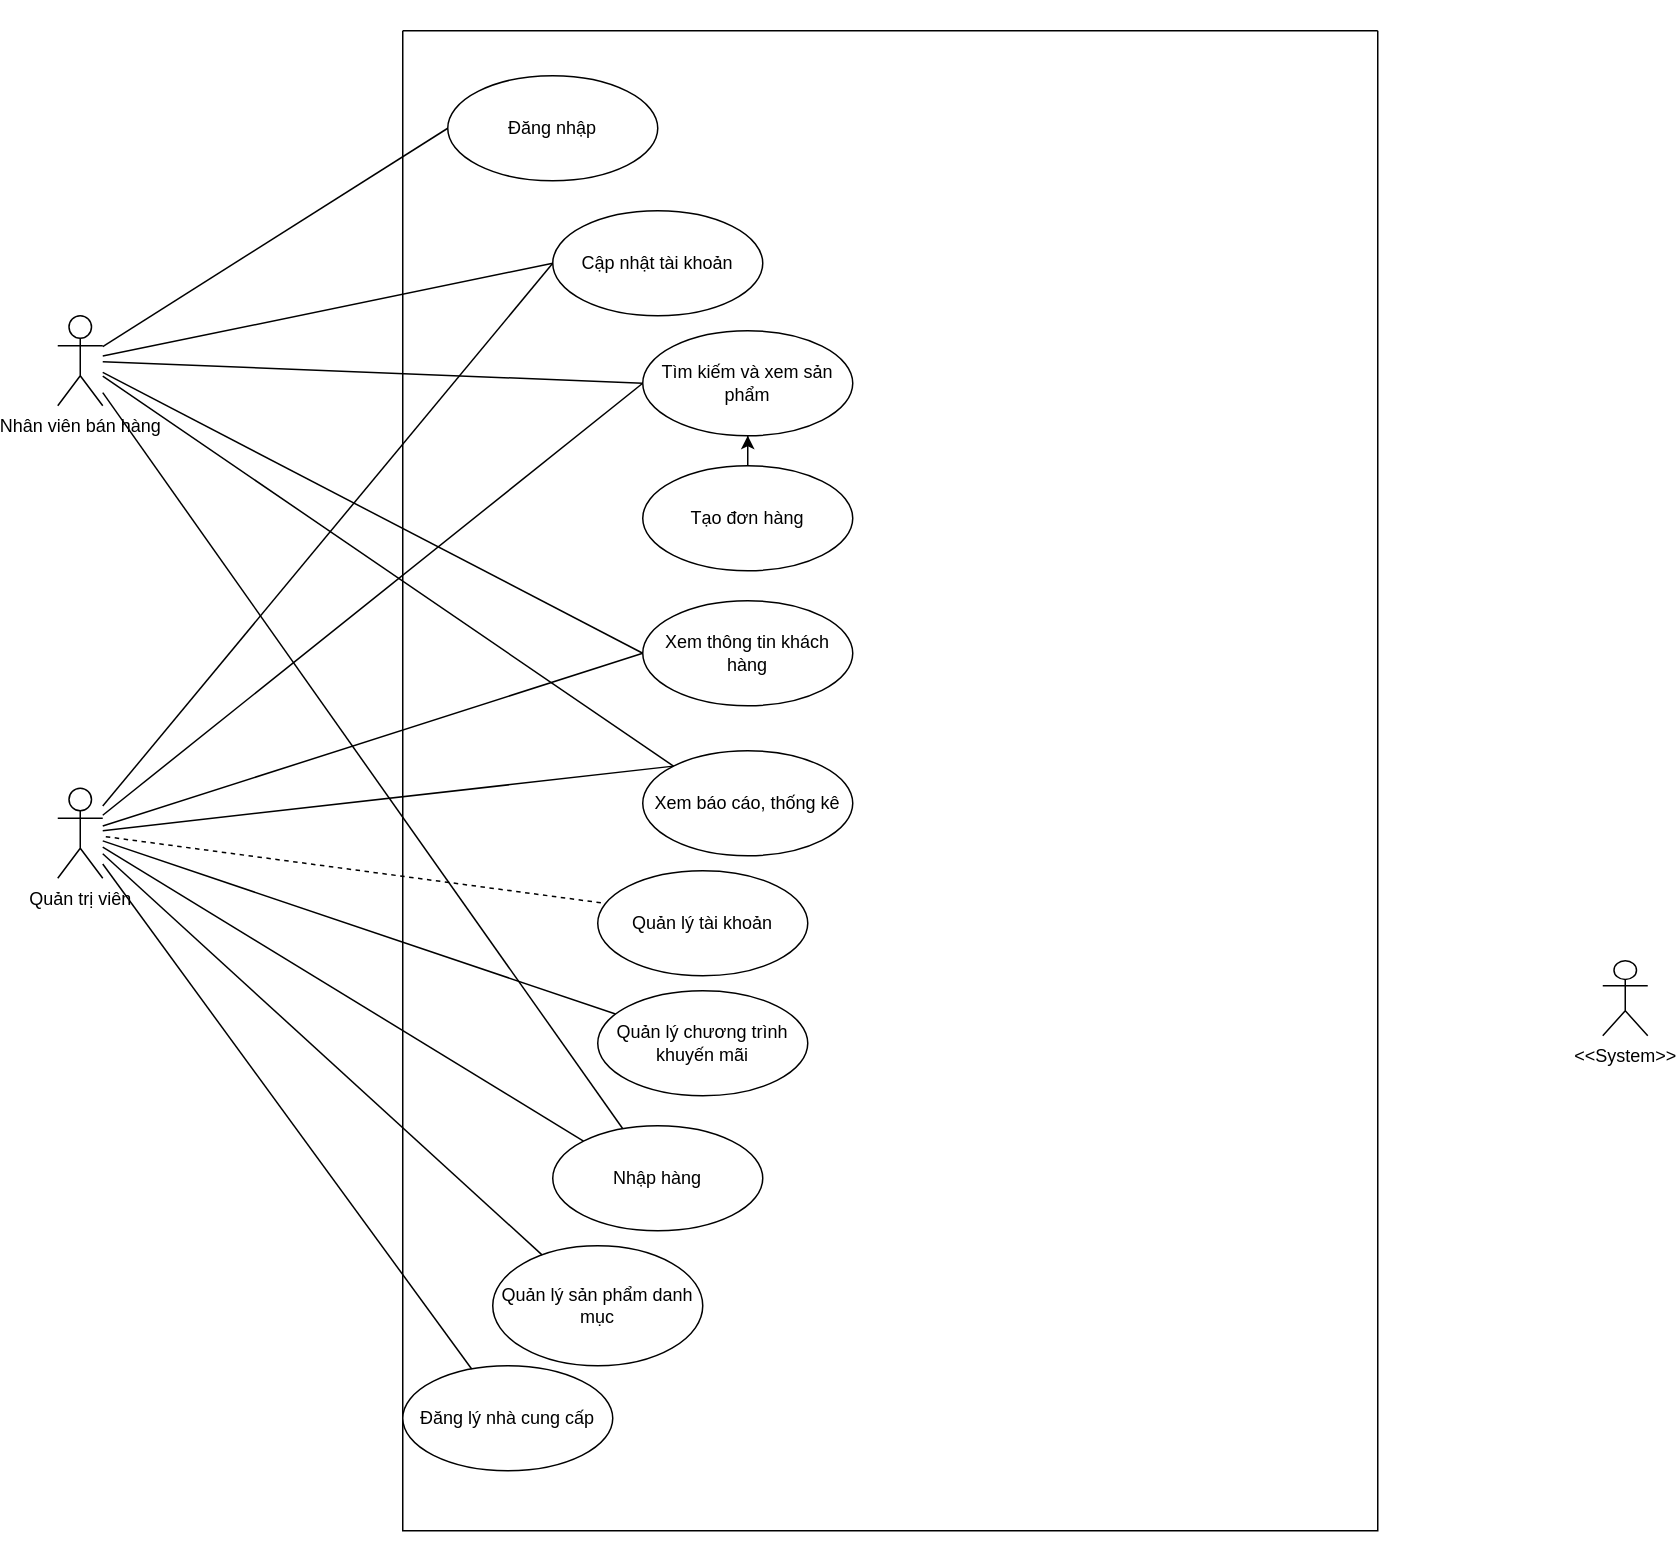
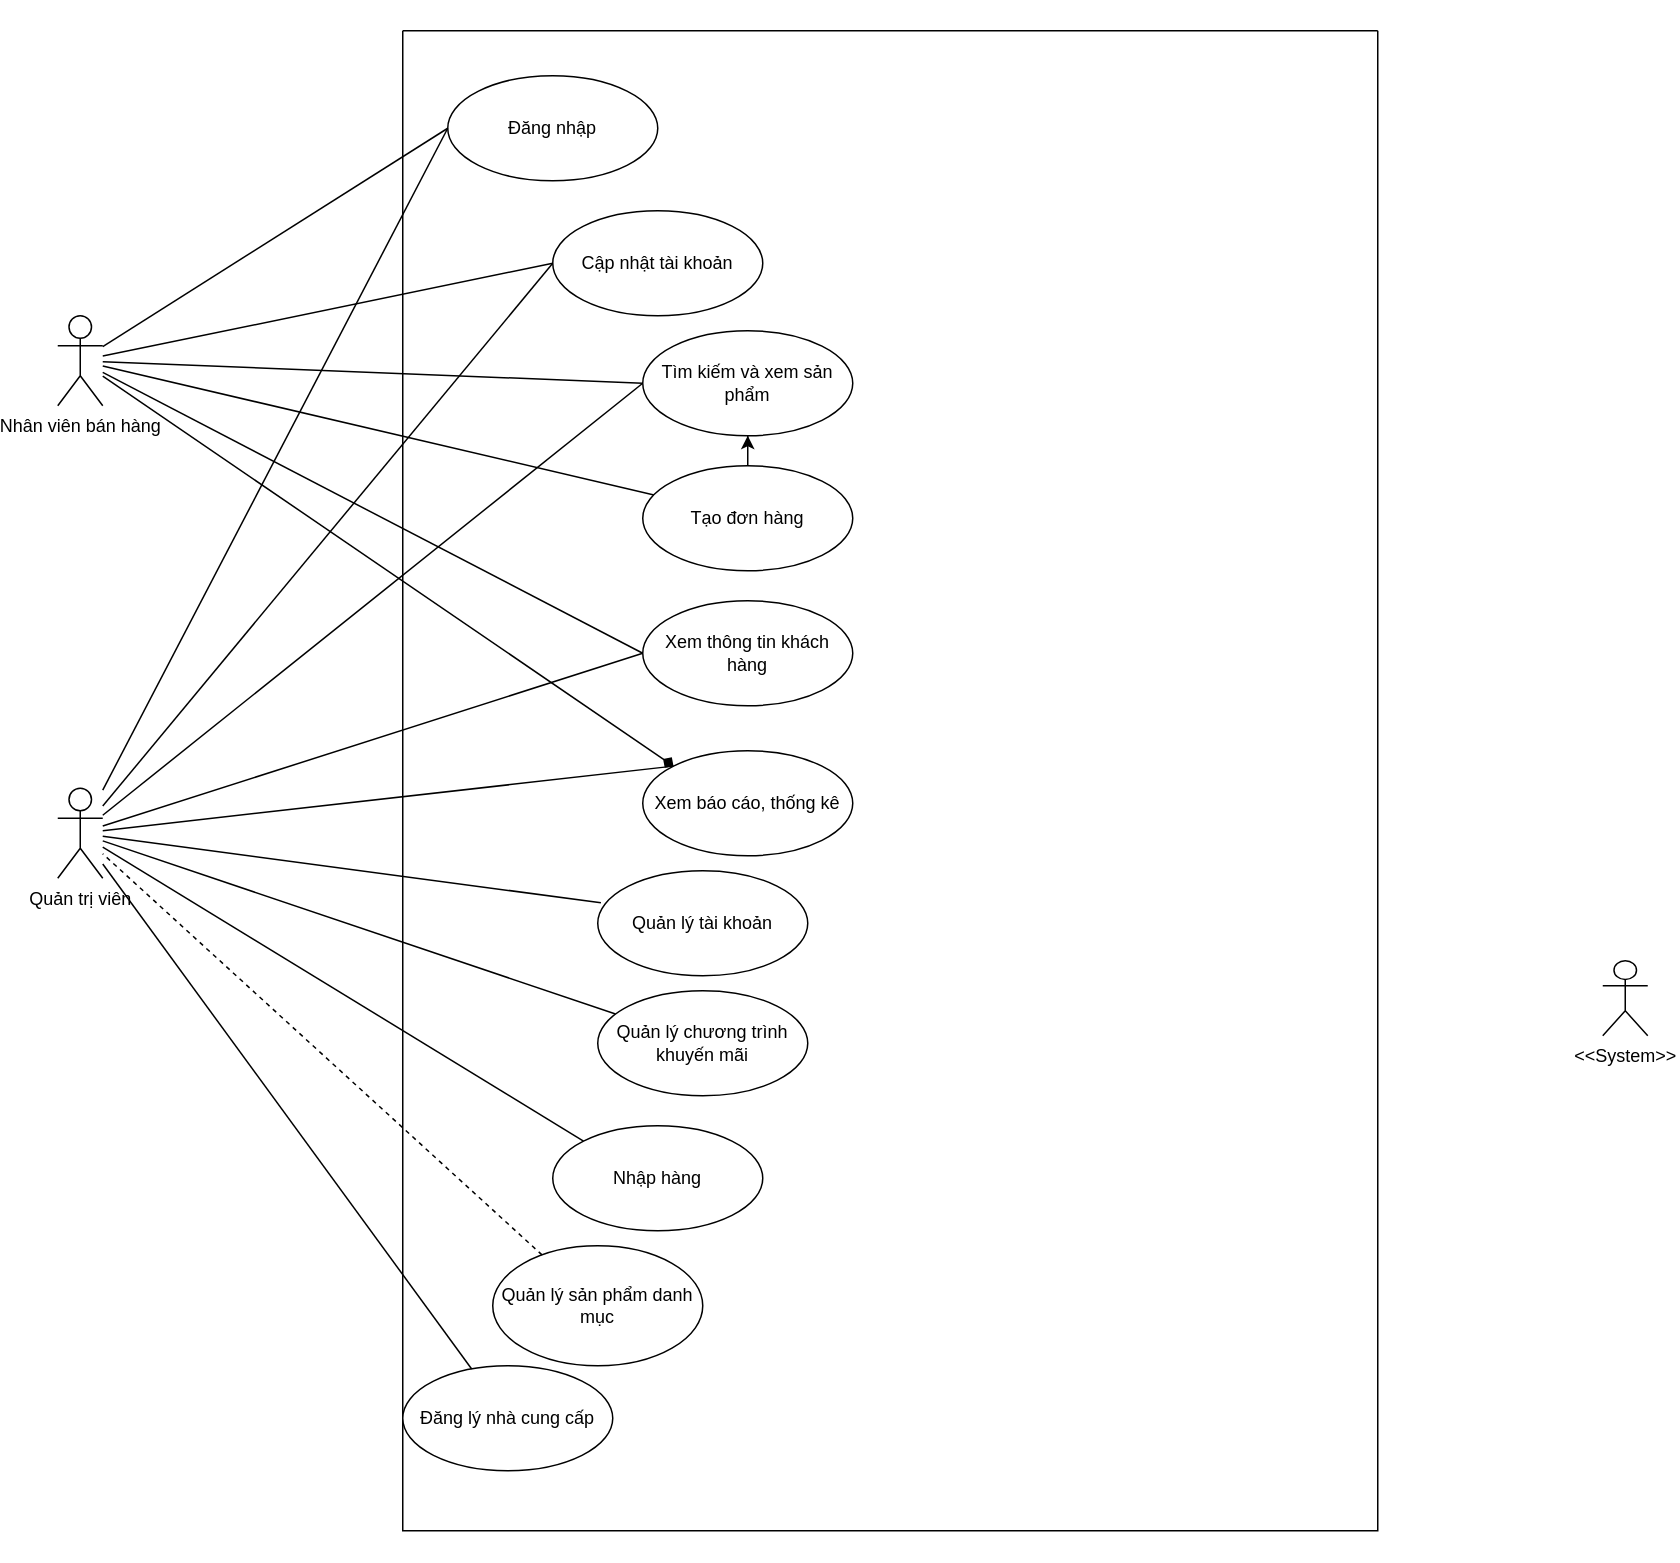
none -> (252, 504)
(251, 603) -> (379, 431)
(668, 762) -> (663, 759)
(274, 859) -> (274, 859)
(322, 1054) -> (322, 1054)
